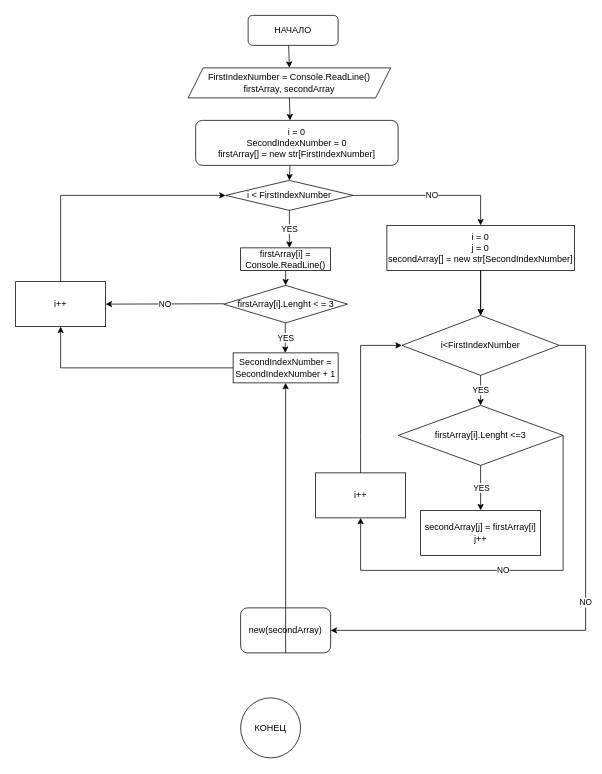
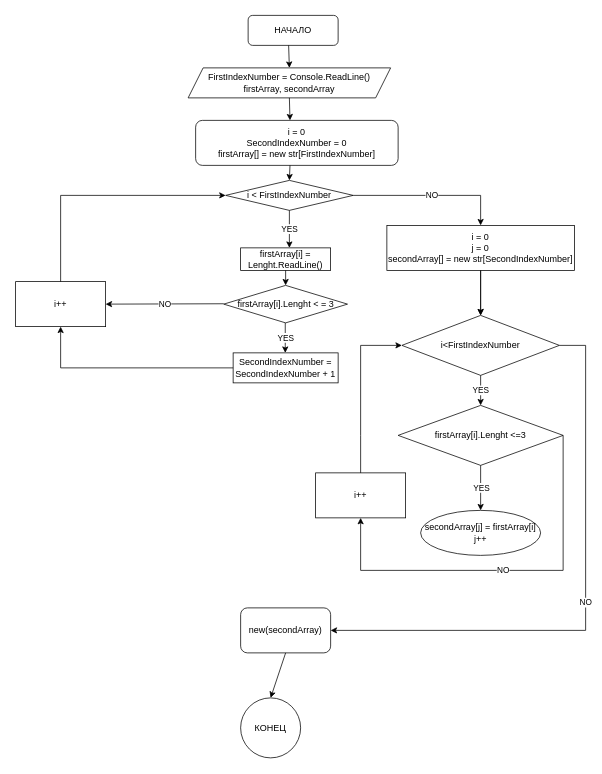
(285, 259) -> (285, 259)
(285, 521) -> (279, 673)
(480, 533) -> (480, 533)
